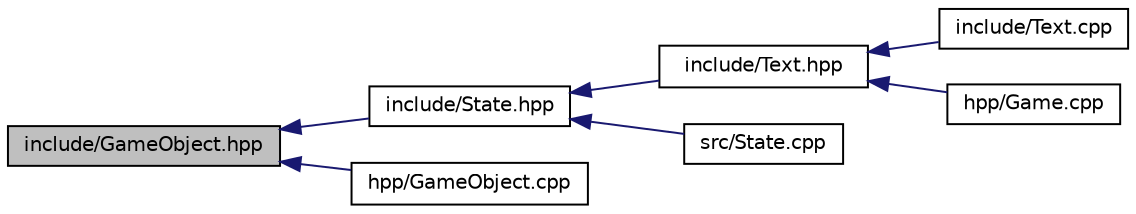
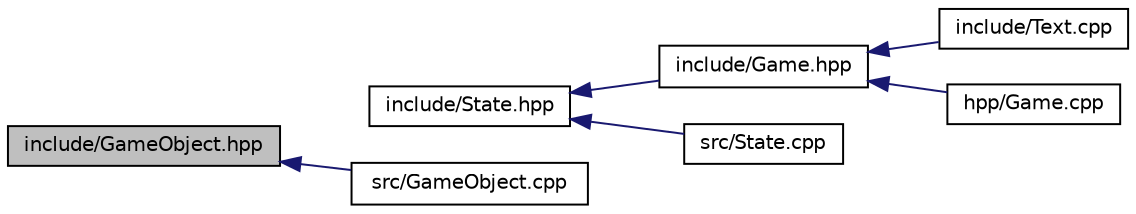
(764, 67) -> (764, 67)
(335, 123) -> none
(470, 184) -> (470, 184)
